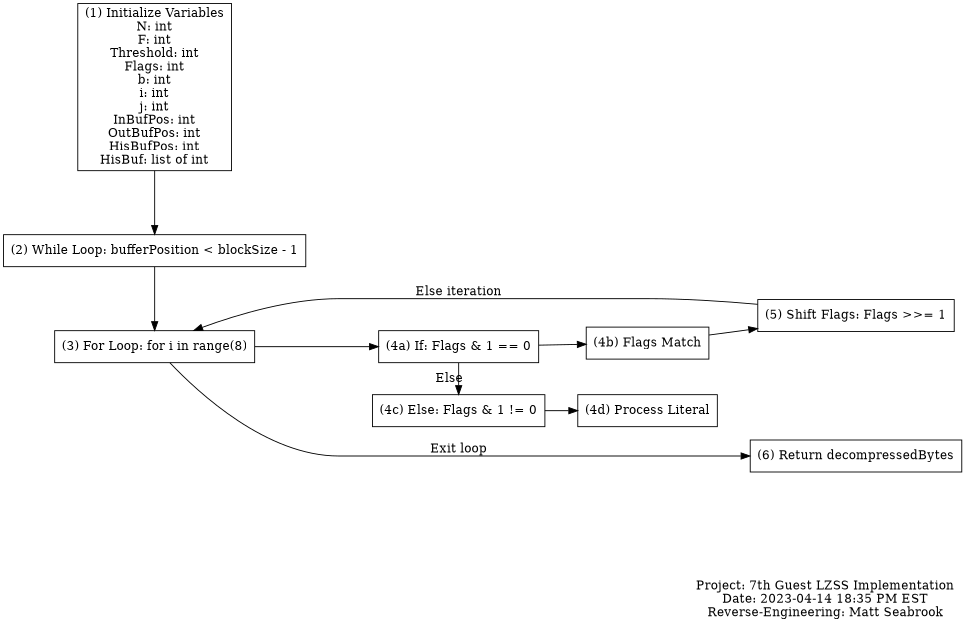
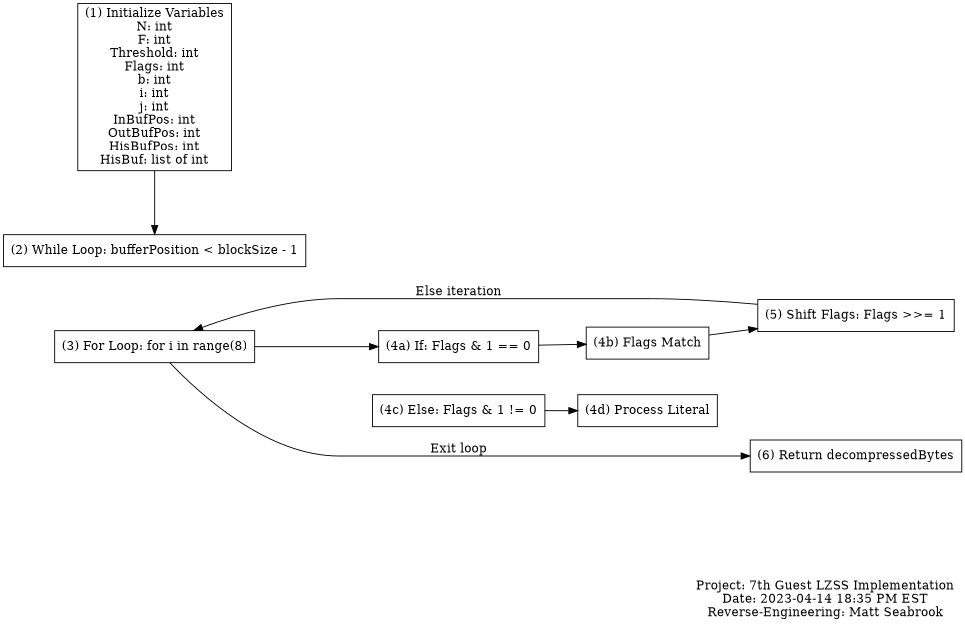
(155, 294) -> none
(459, 374) -> none
